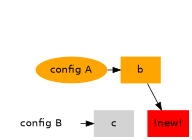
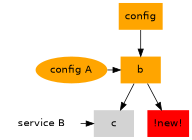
none -> (141, 16)
none -> (129, 93)
(42, 124) -> (42, 124)
